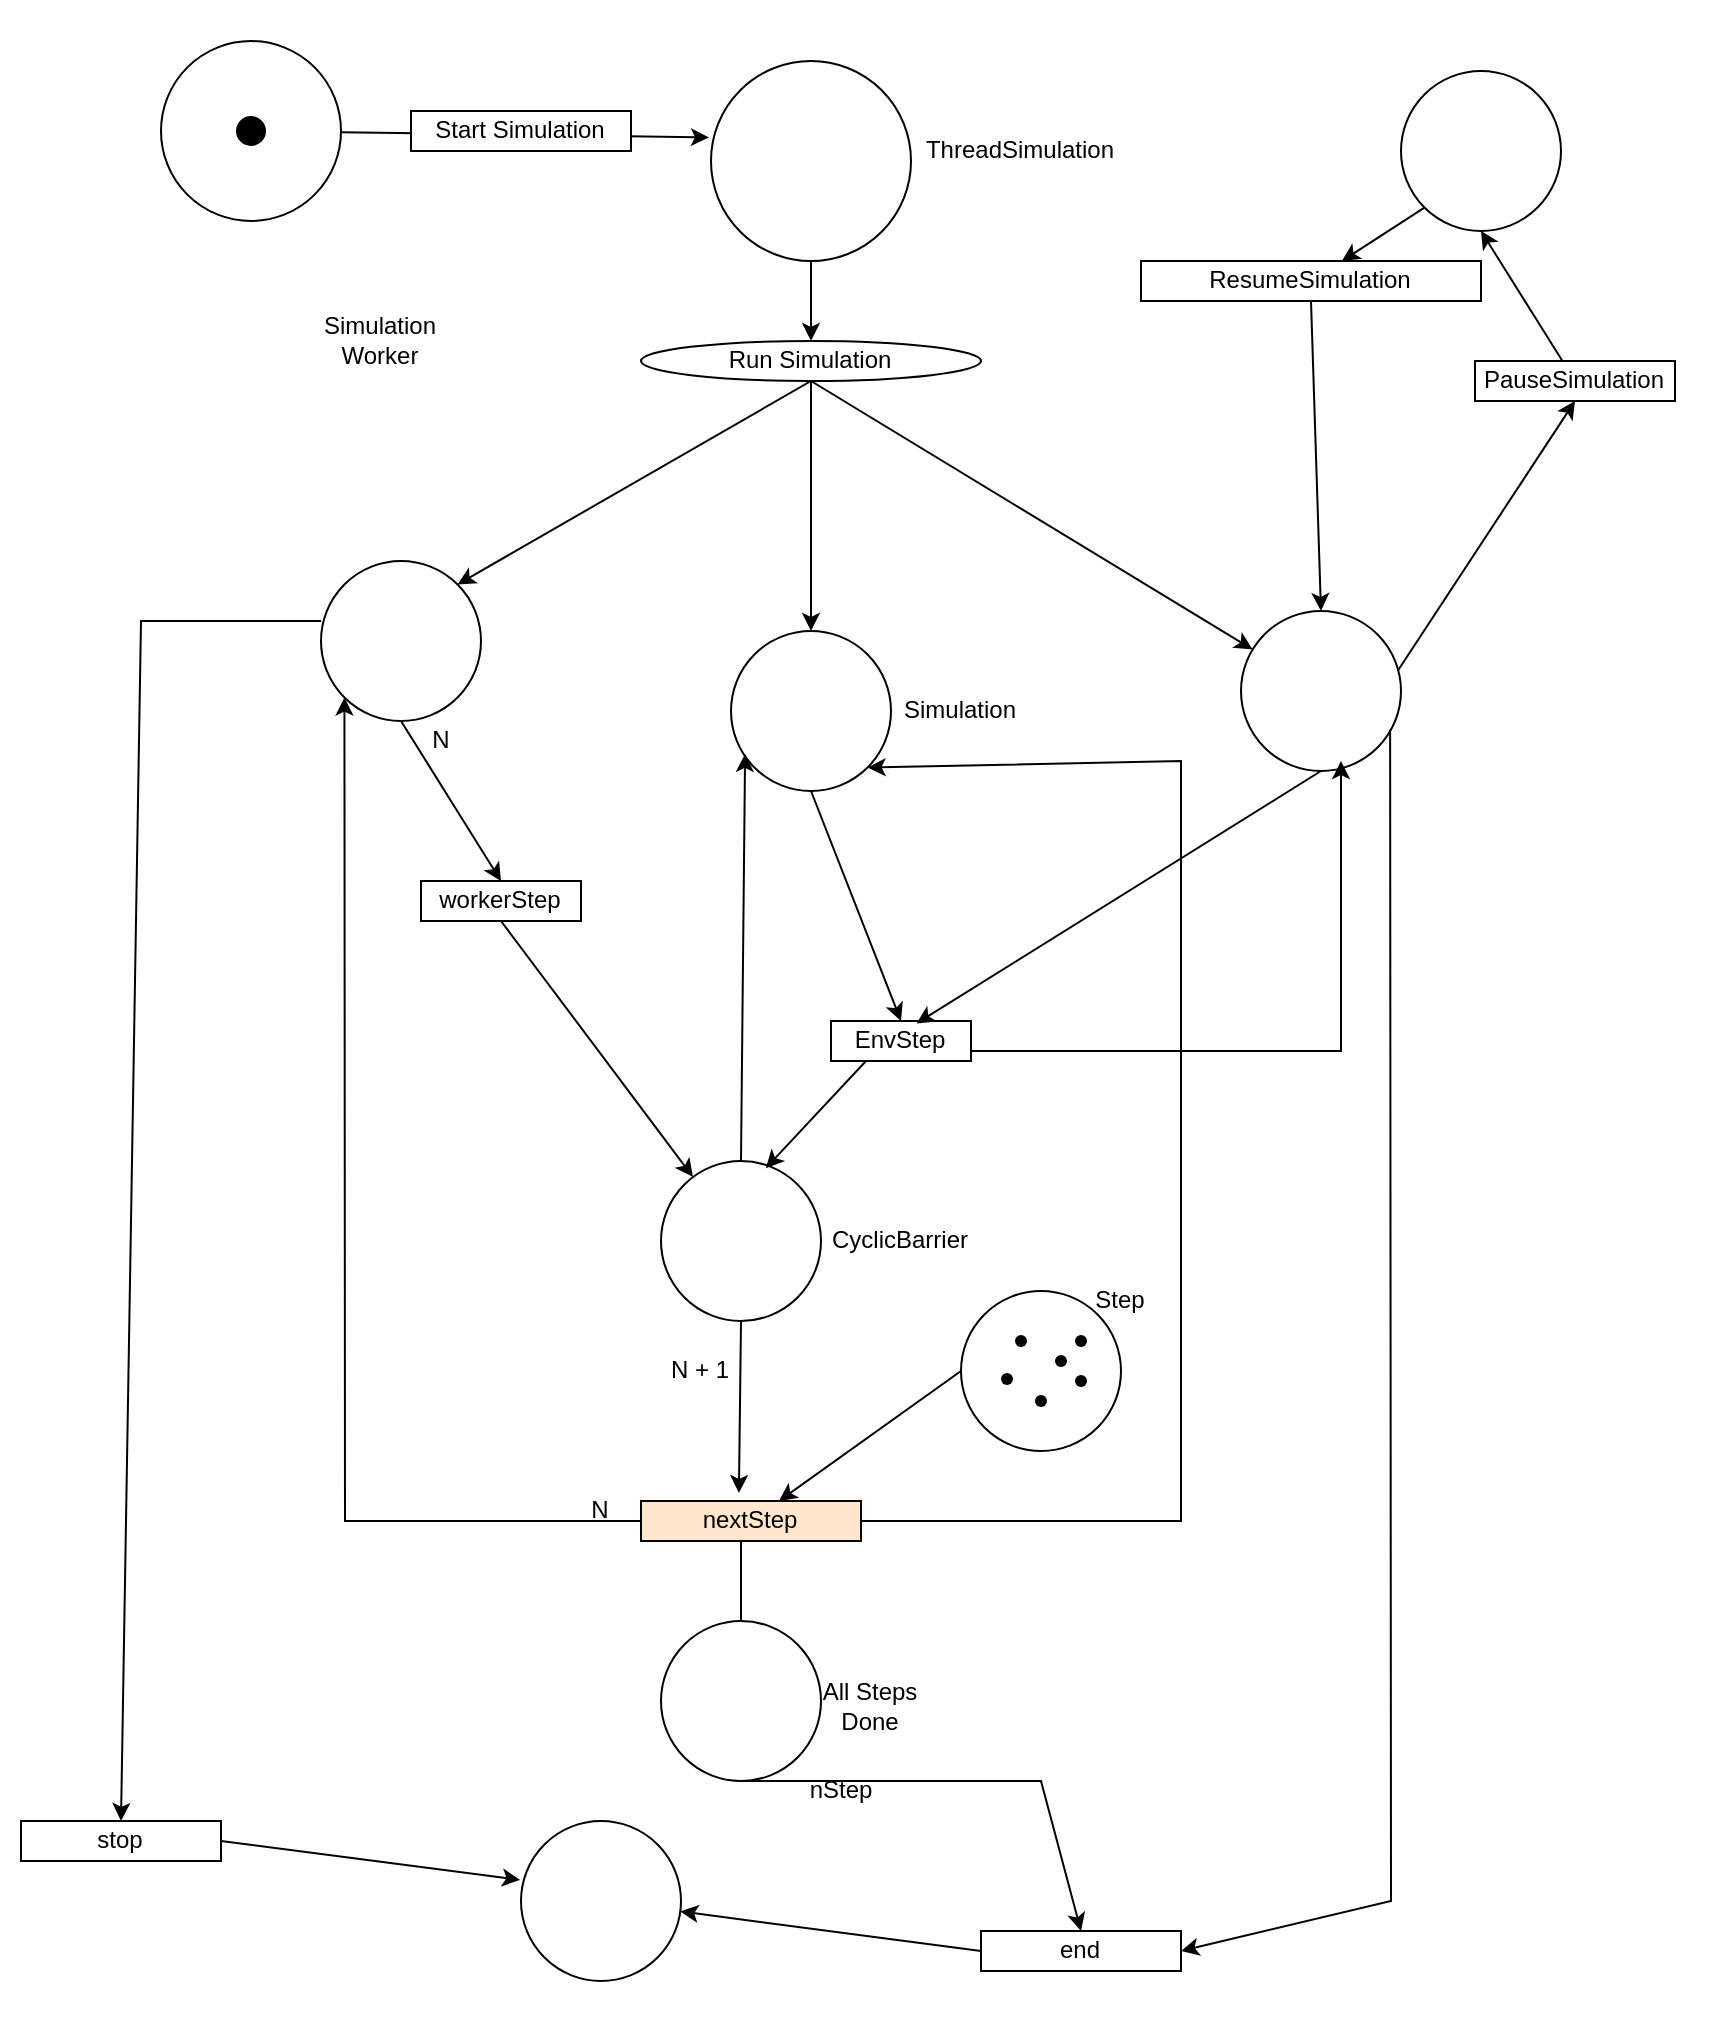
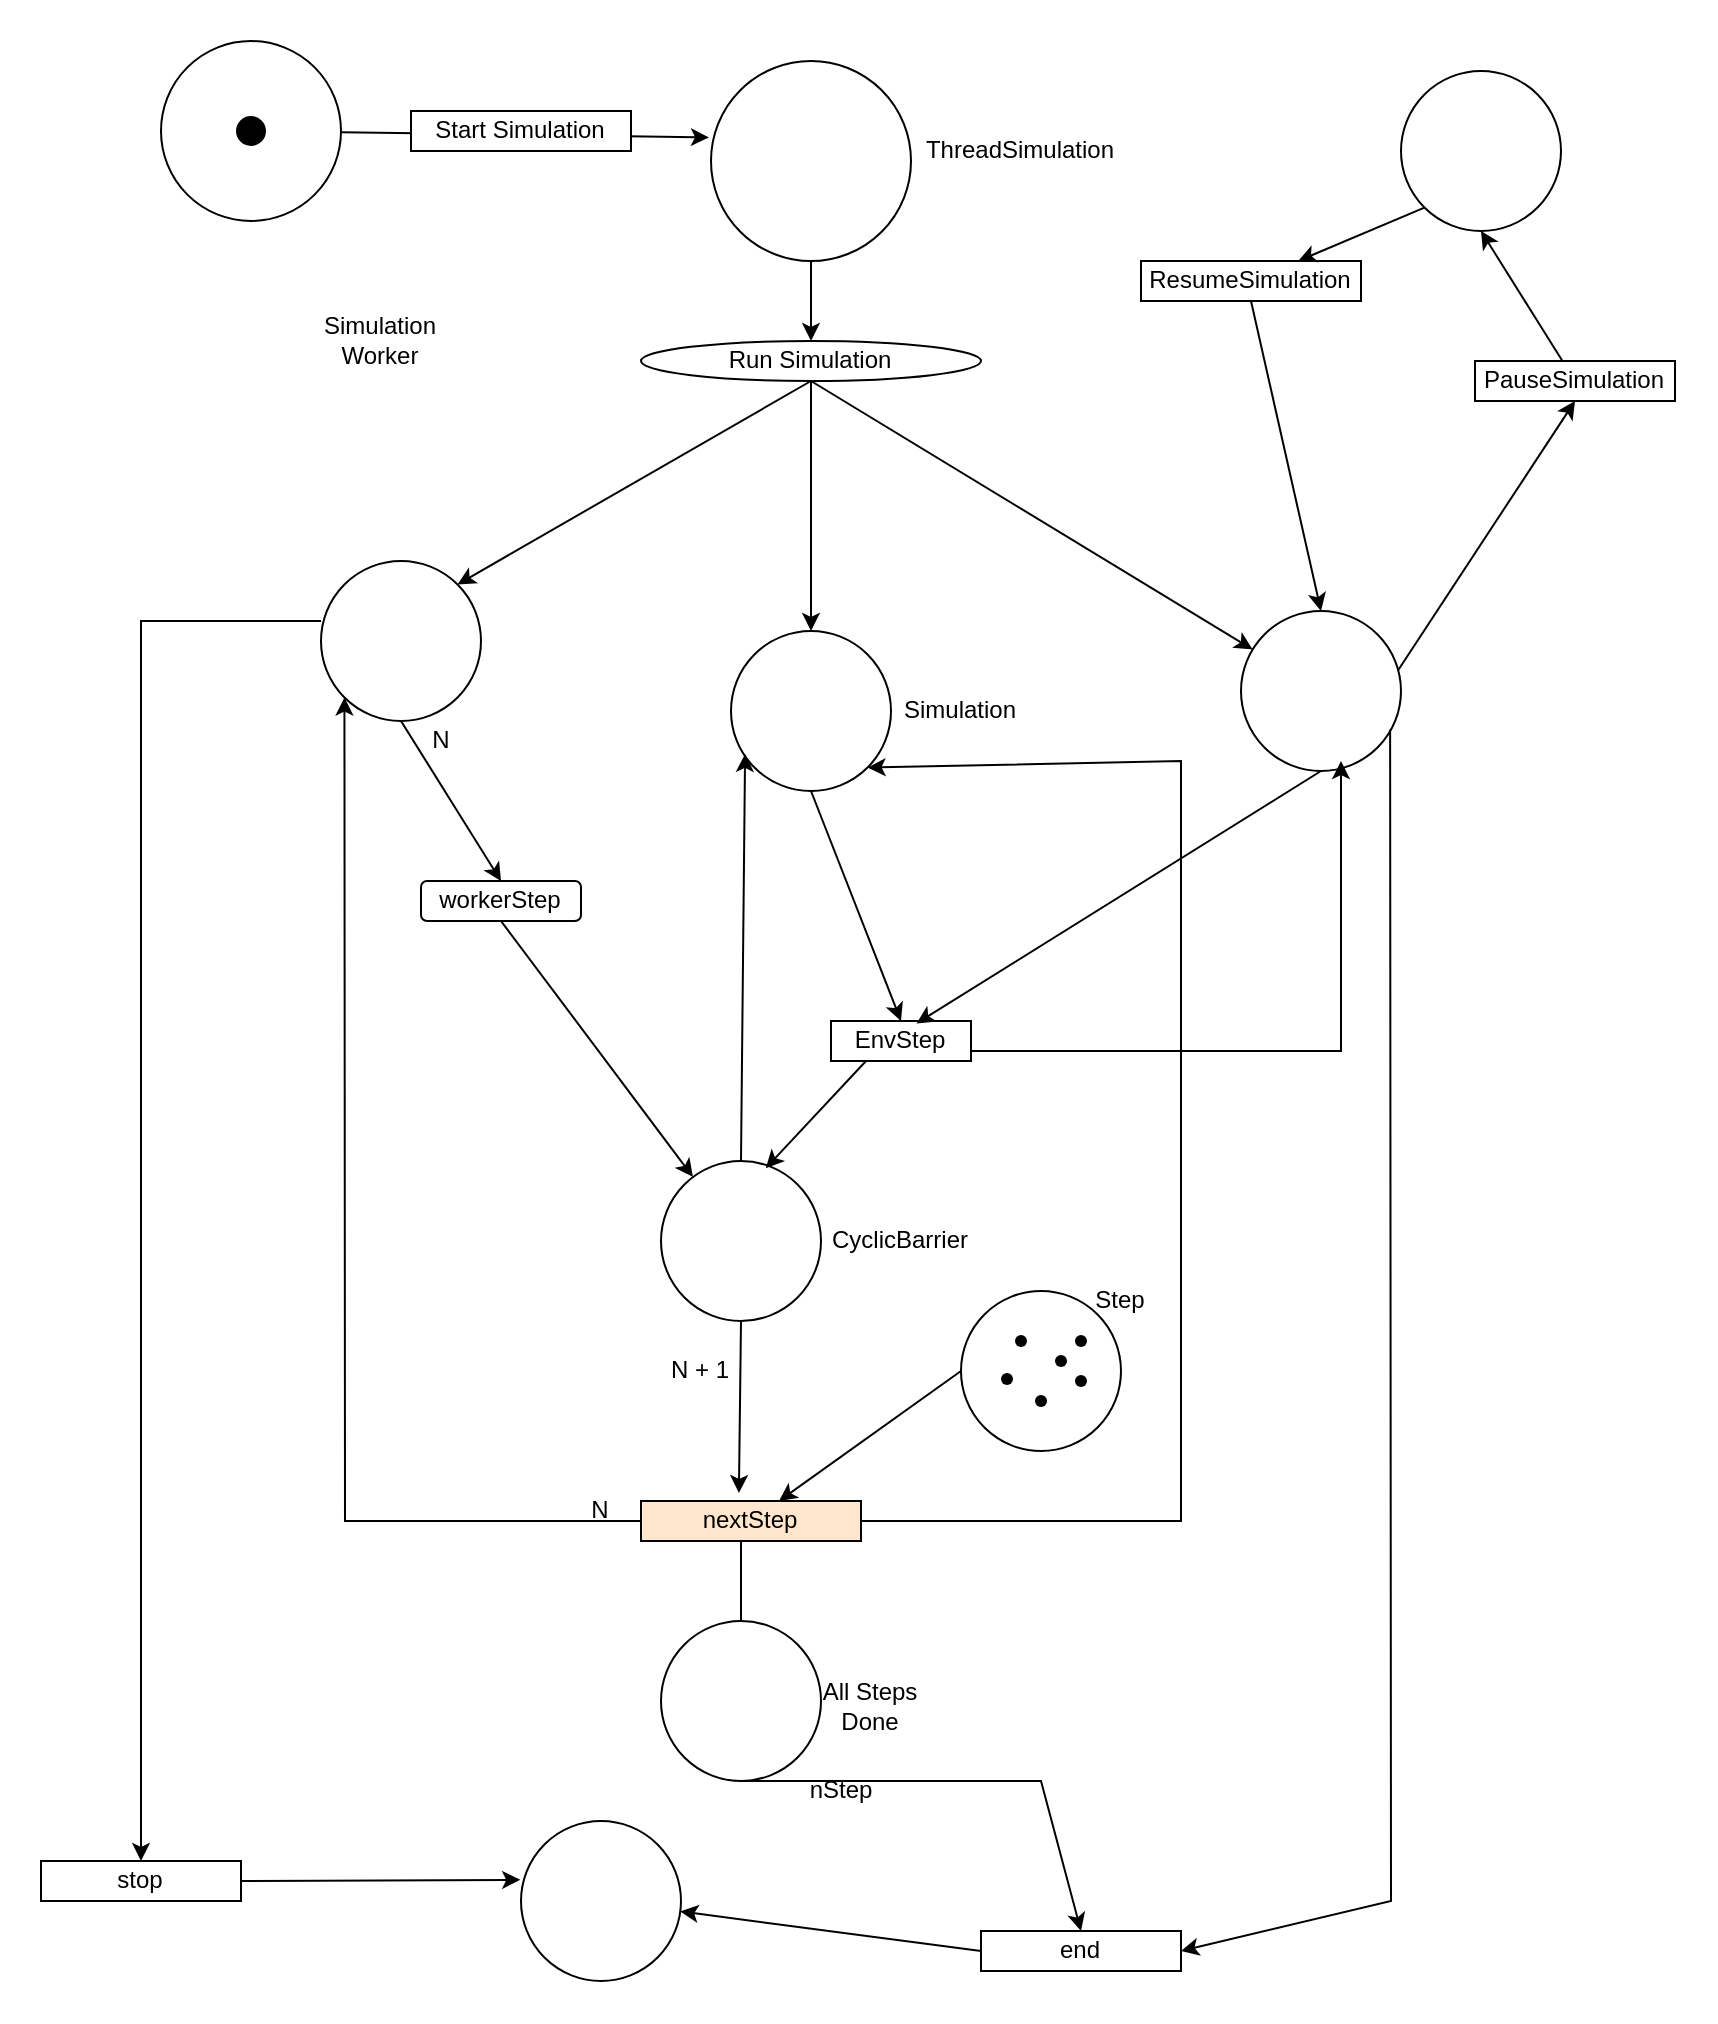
(1311, 281) -> (1251, 281)
(501, 901) -> (501, 901)
(121, 1841) -> (141, 1881)
